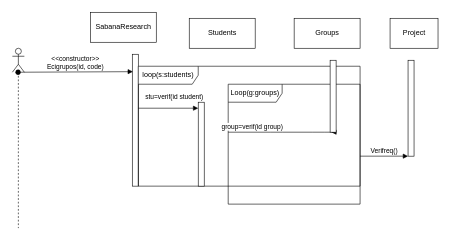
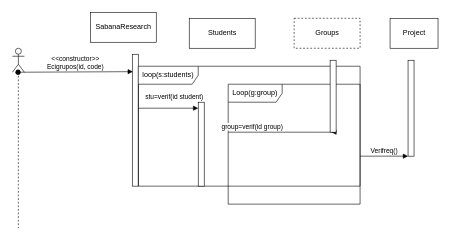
(327, 33) -> (327, 33)
(255, 93) -> (255, 93)
